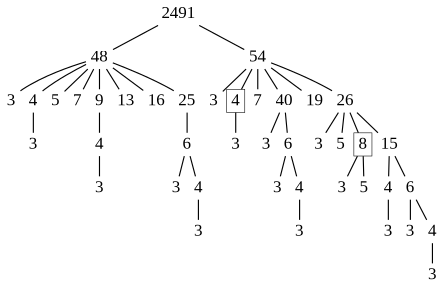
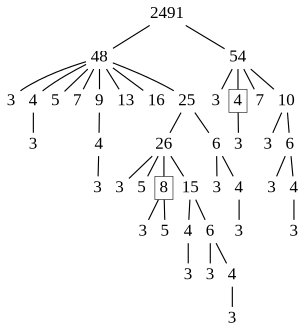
(302, 76) -> (175, 123)
(284, 101) -> (287, 101)
(315, 101) -> none
